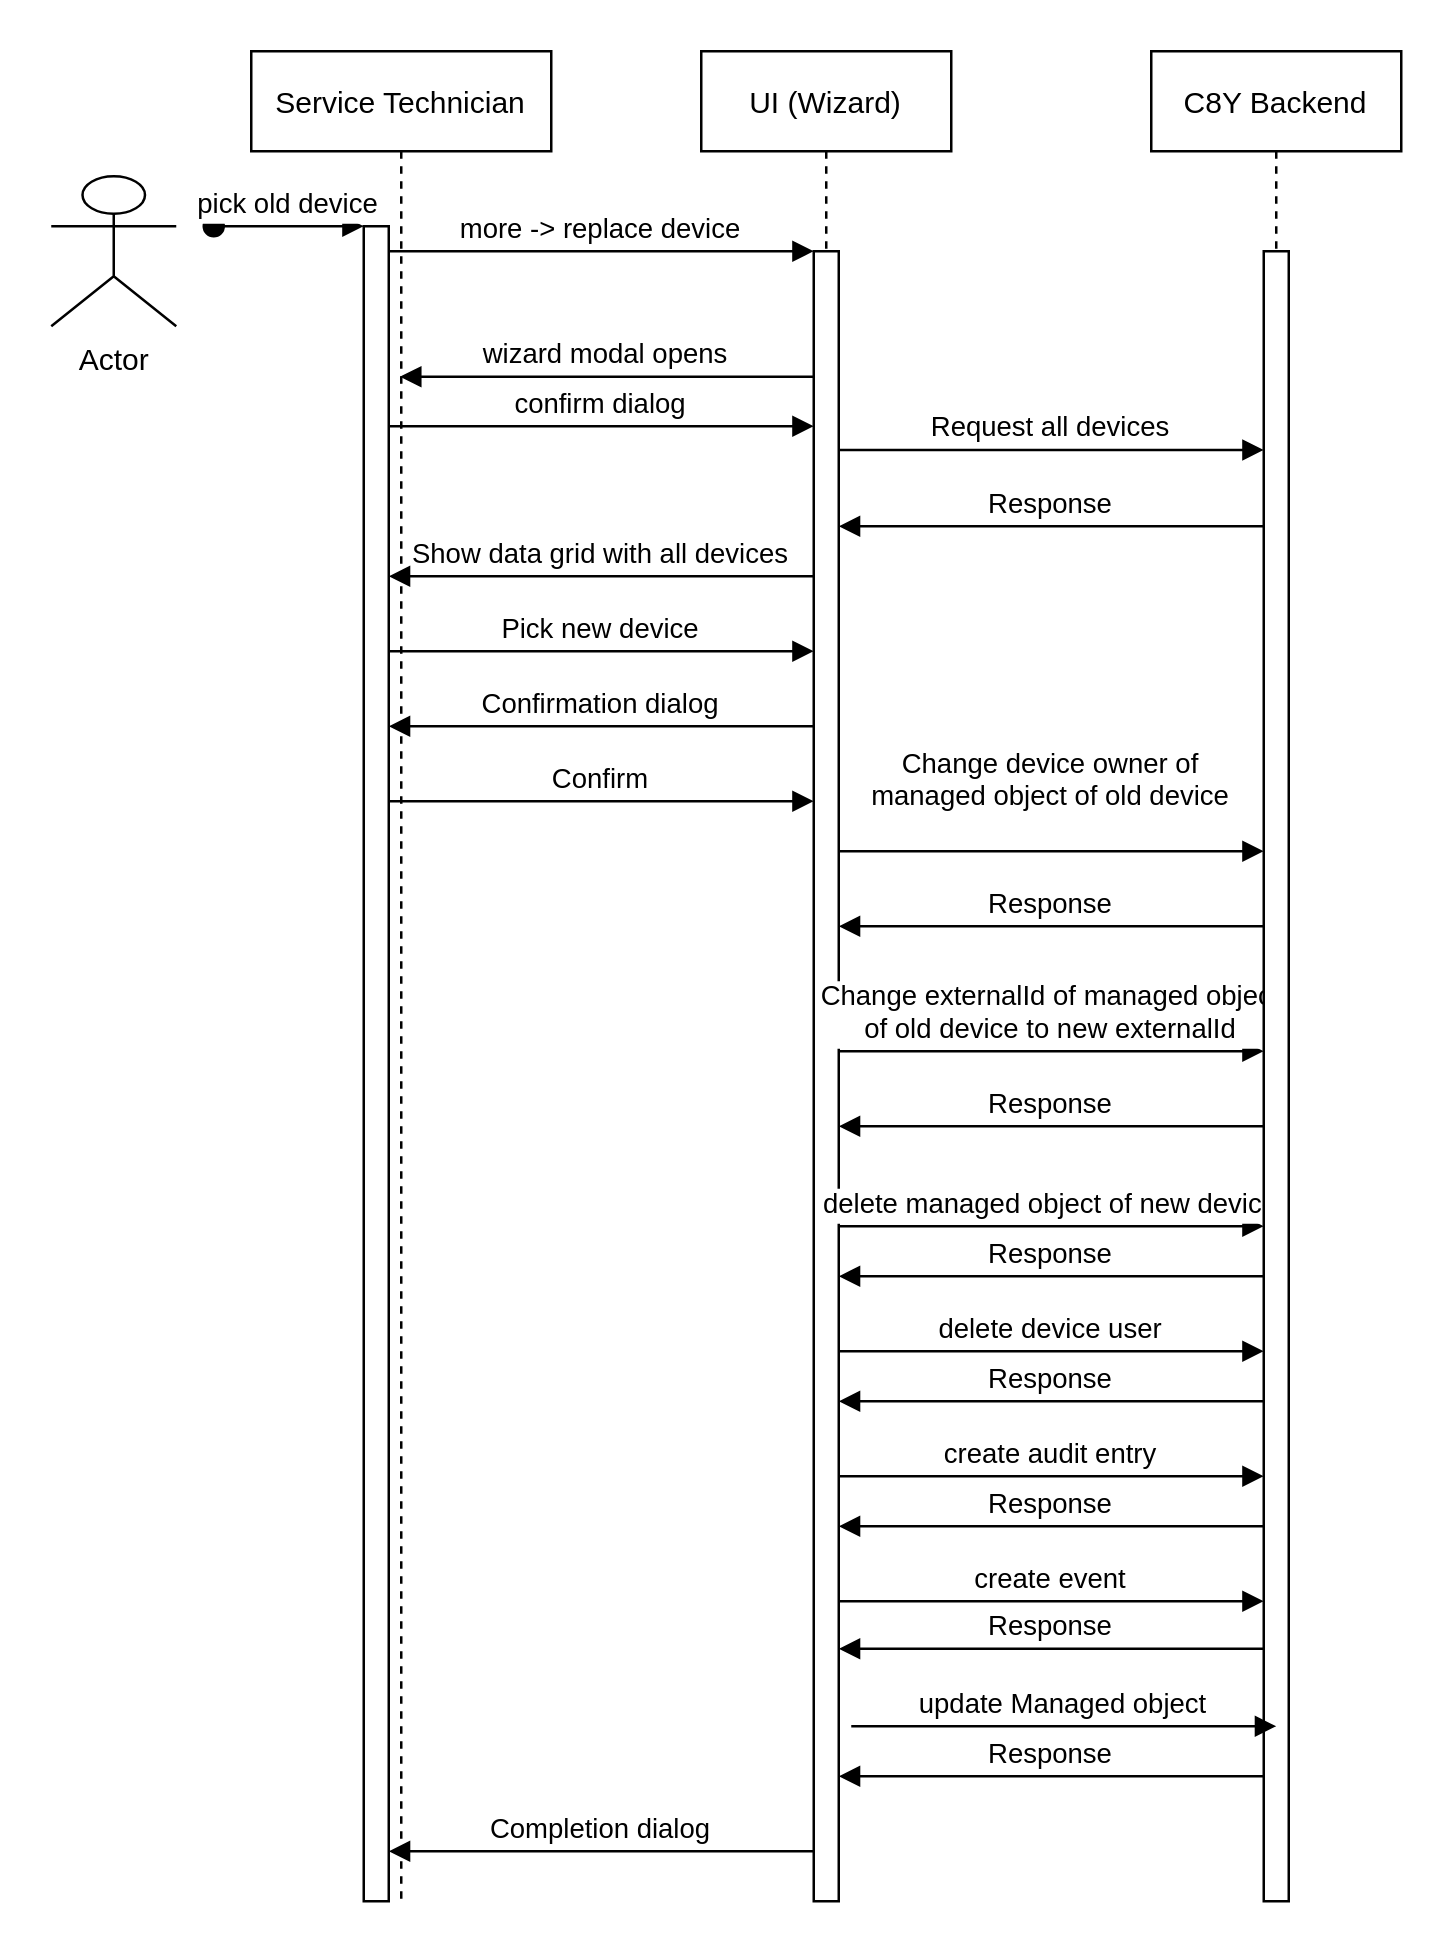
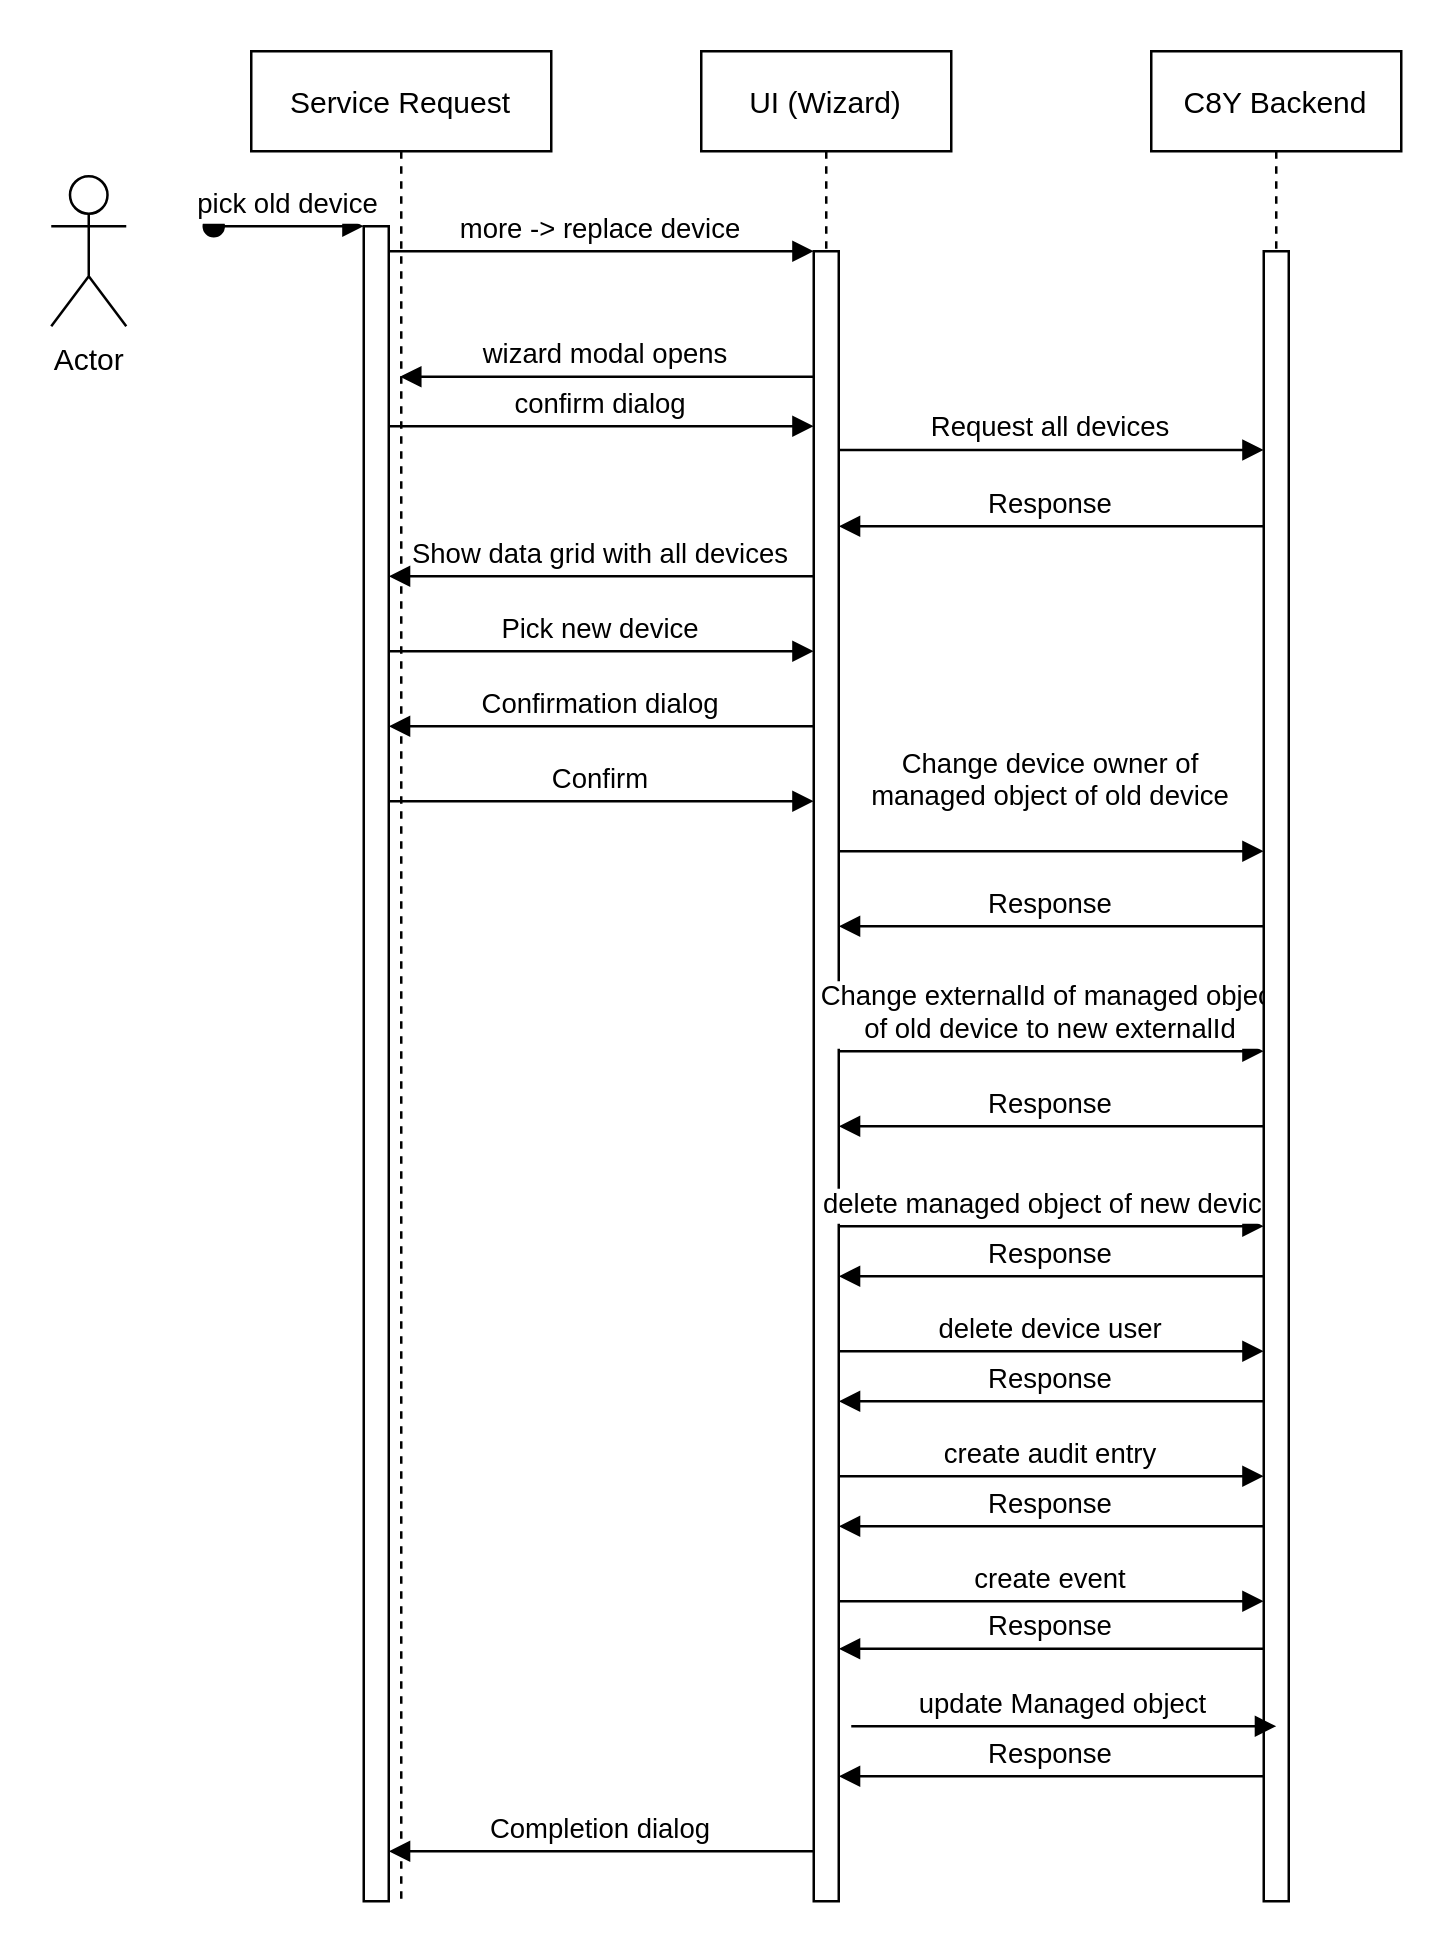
(400, 103) -> (400, 103)
(114, 251) -> (89, 251)
